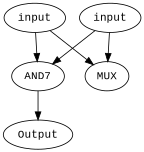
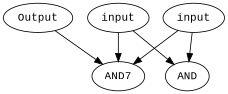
(107, 76) -> (187, 76)
(38, 101) -> (75, 45)
